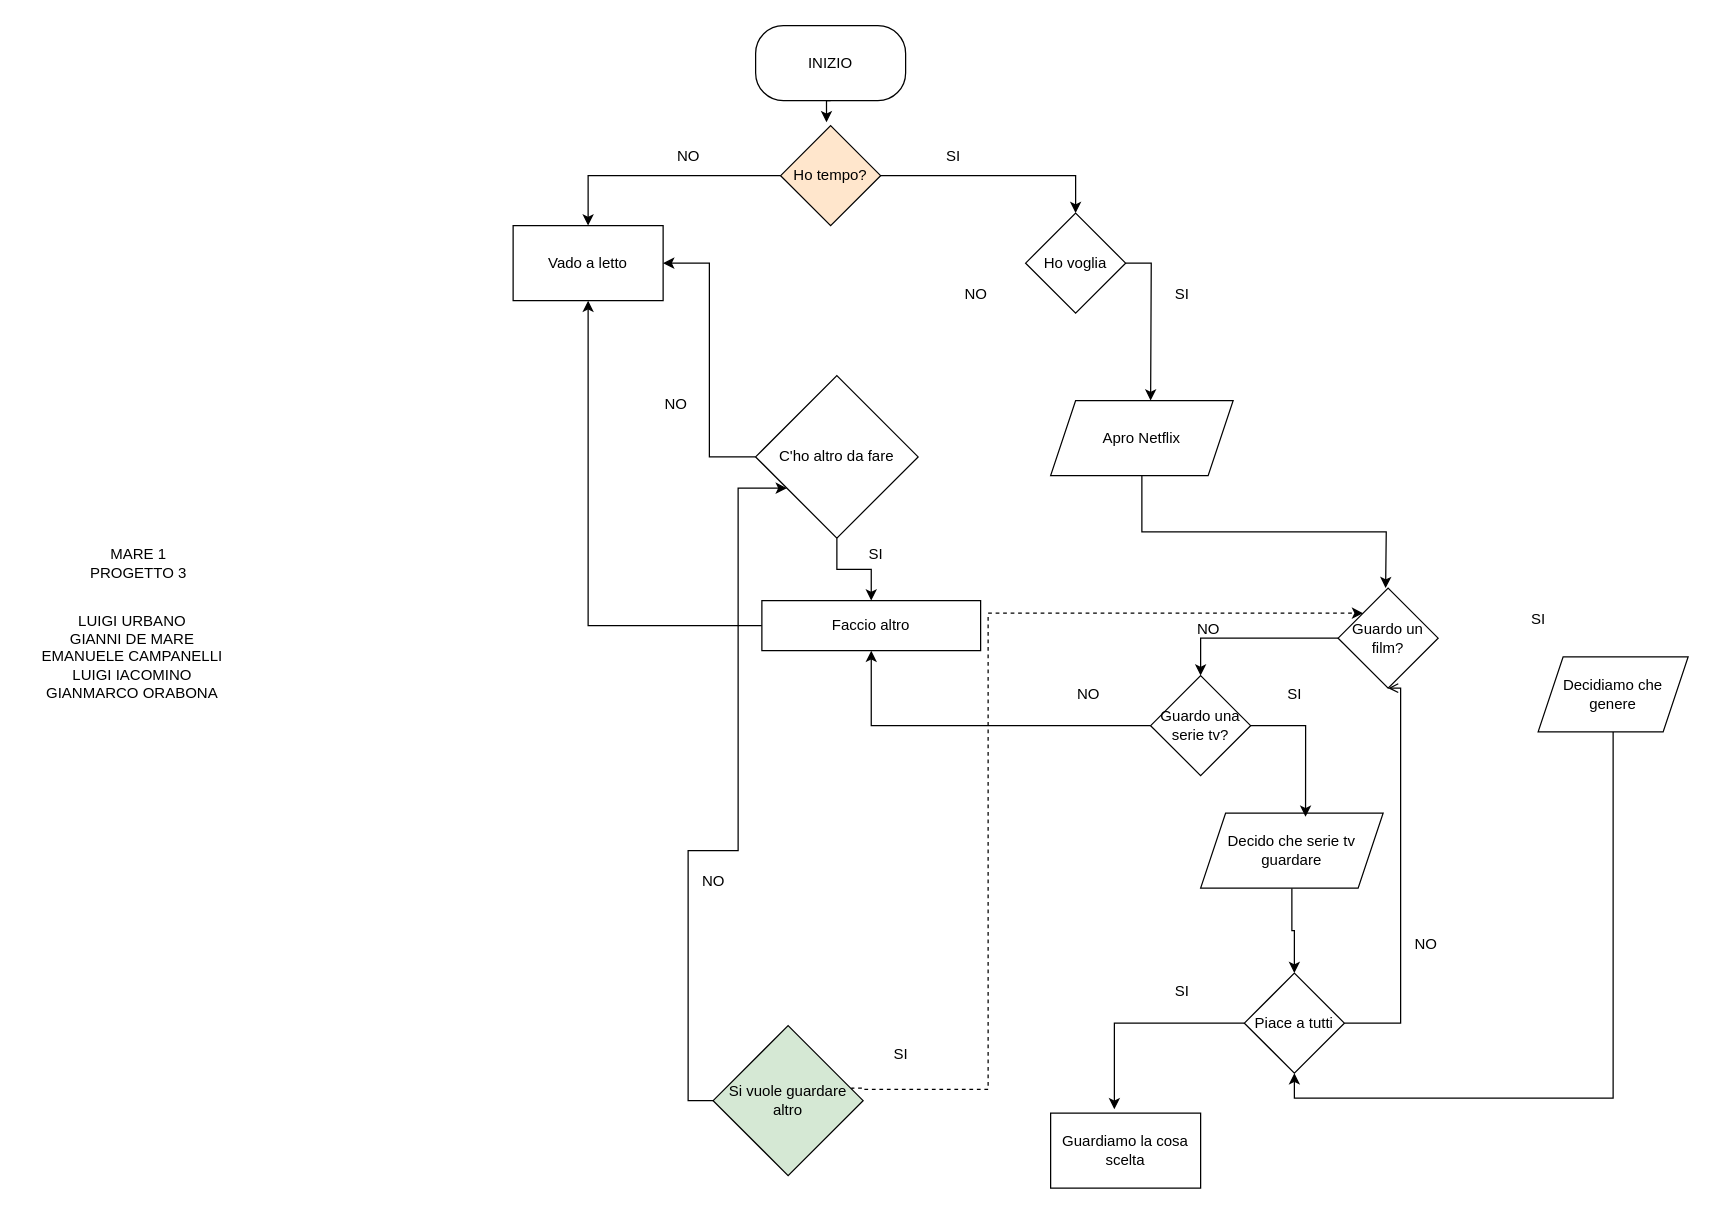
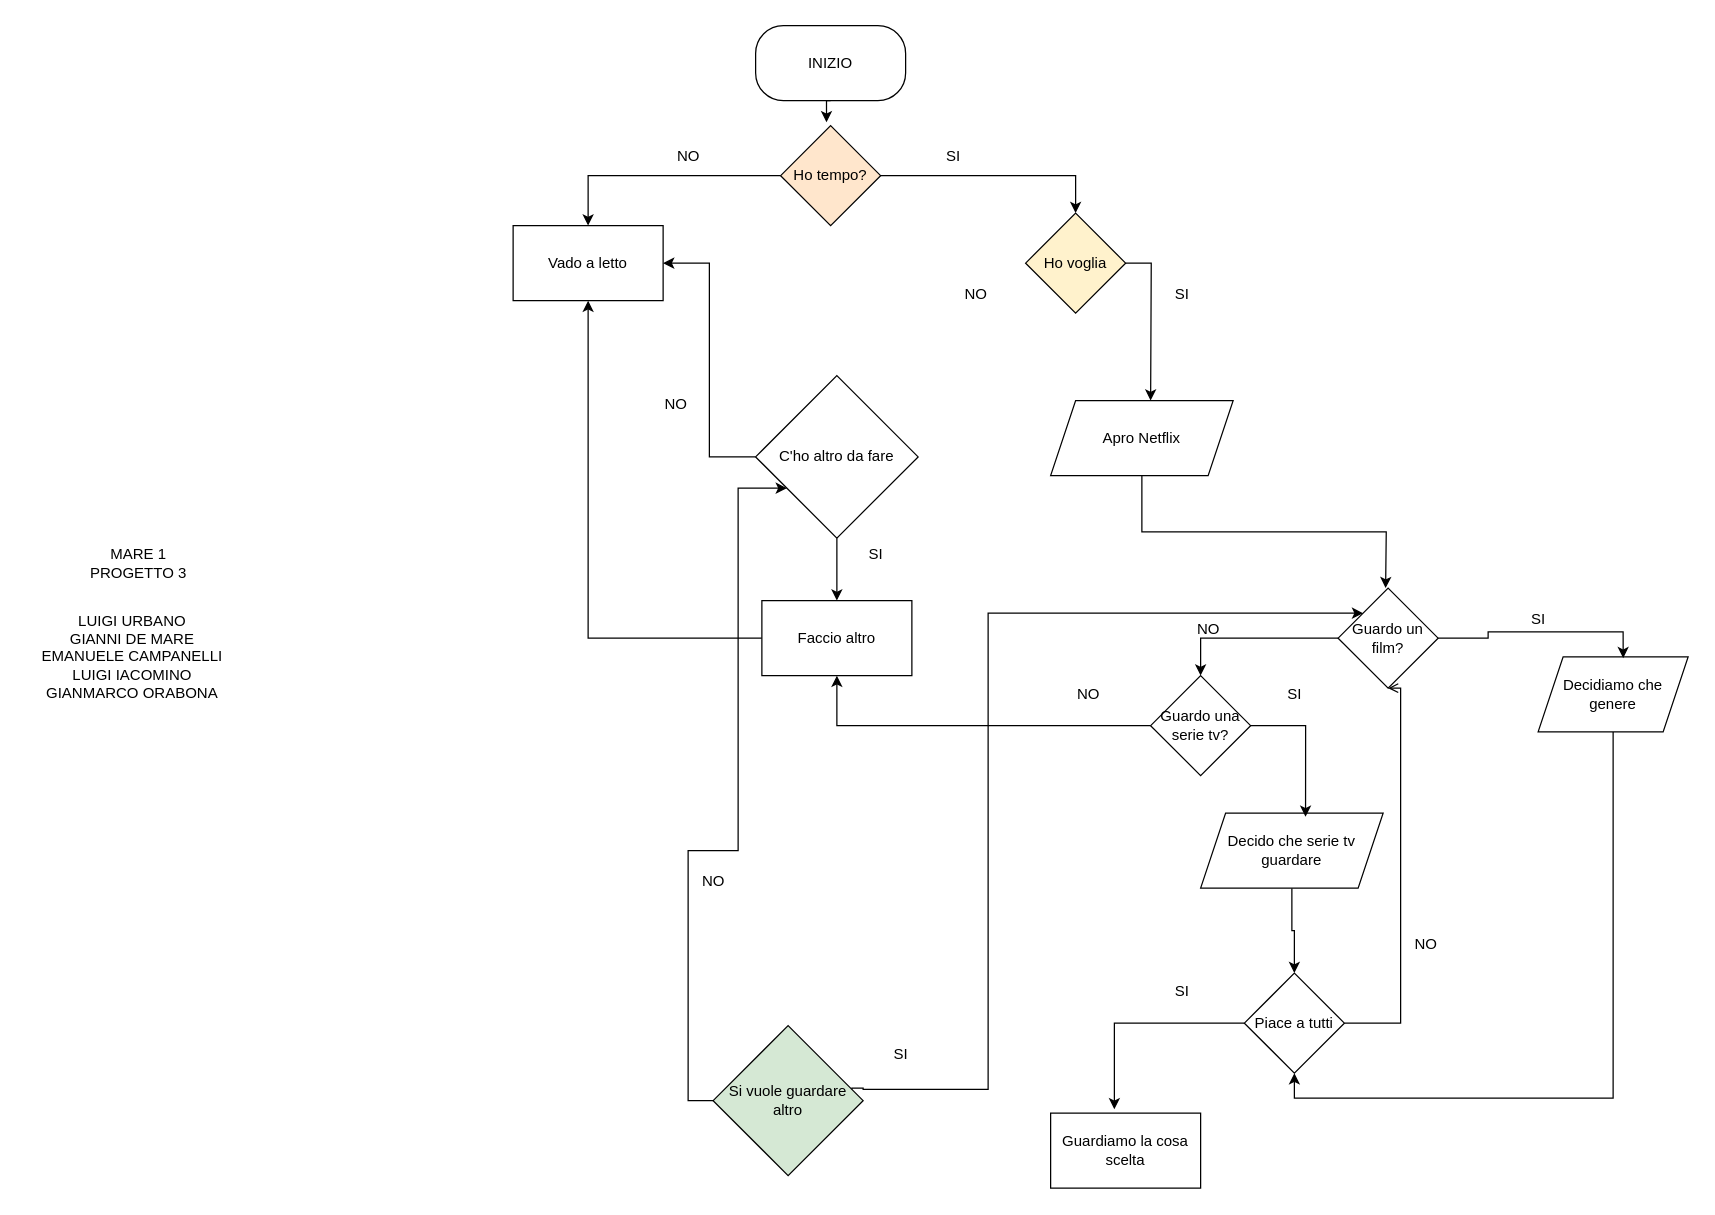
(1076, 263) -> (1076, 263)
(871, 626) -> (837, 638)
none -> (1536, 632)
(988, 736) -> (988, 736)
